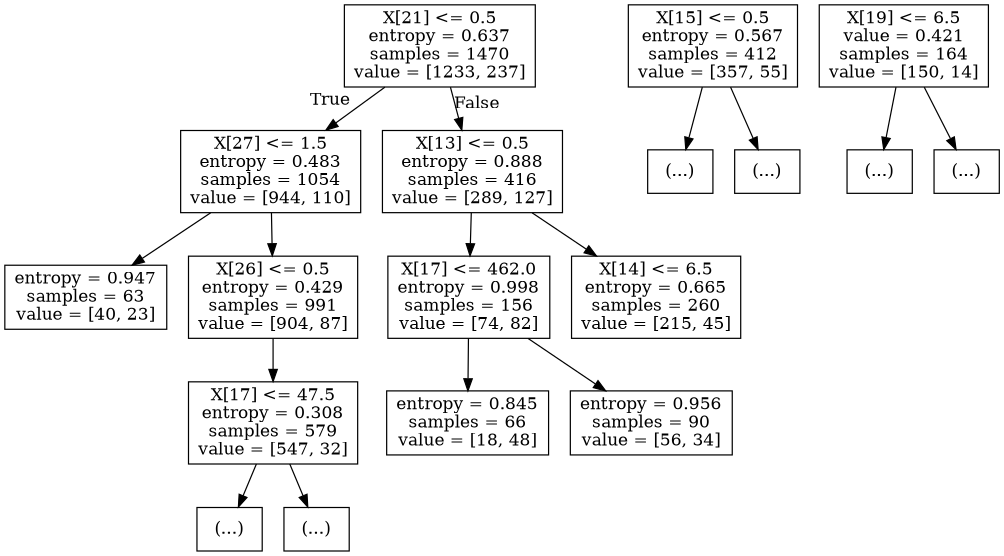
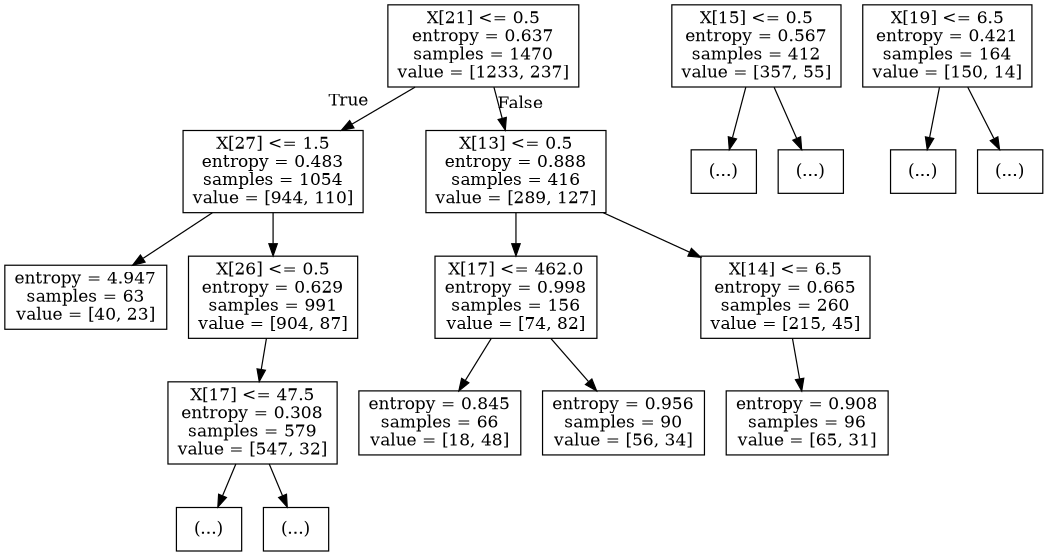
(904, 46) -> (947, 46)
(86, 297) -> (86, 297)
(273, 297) -> (273, 297)
none -> (807, 423)
